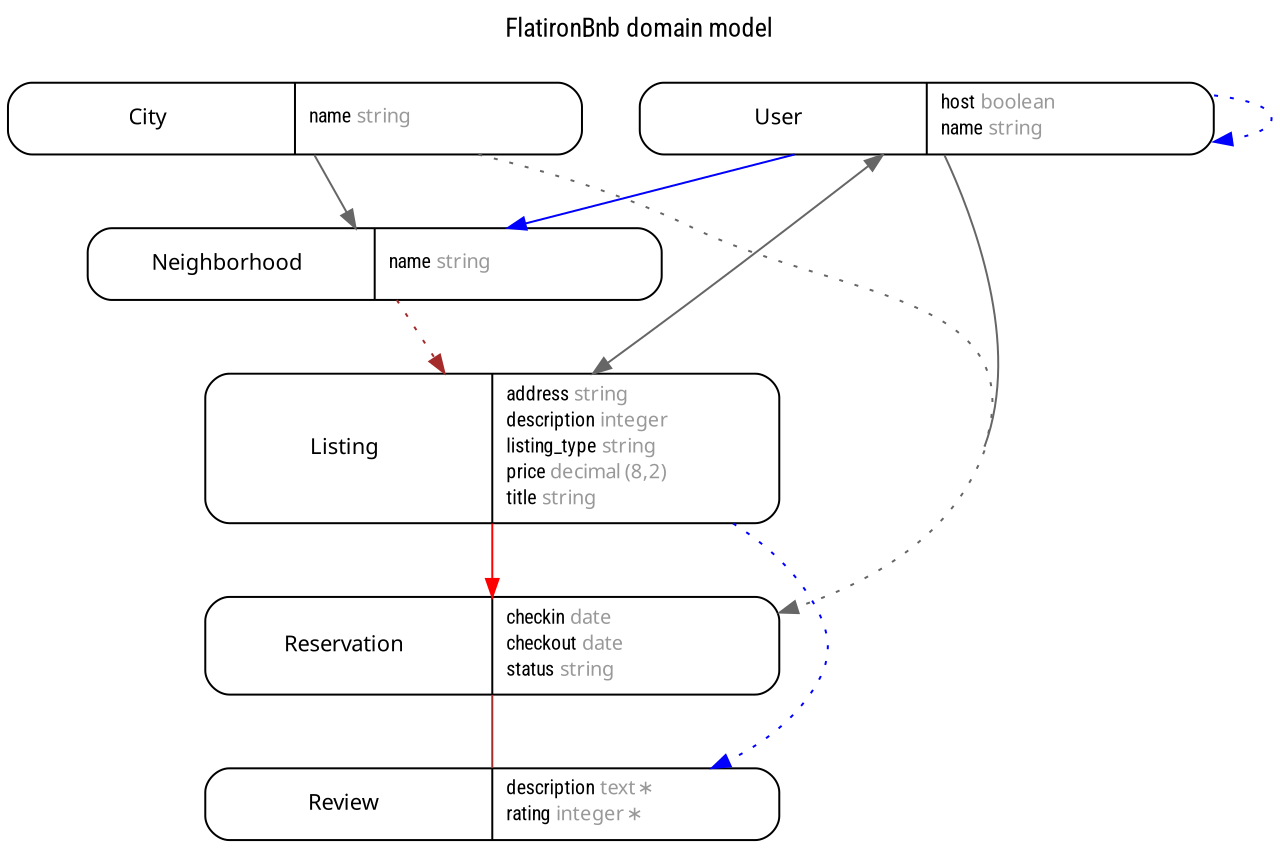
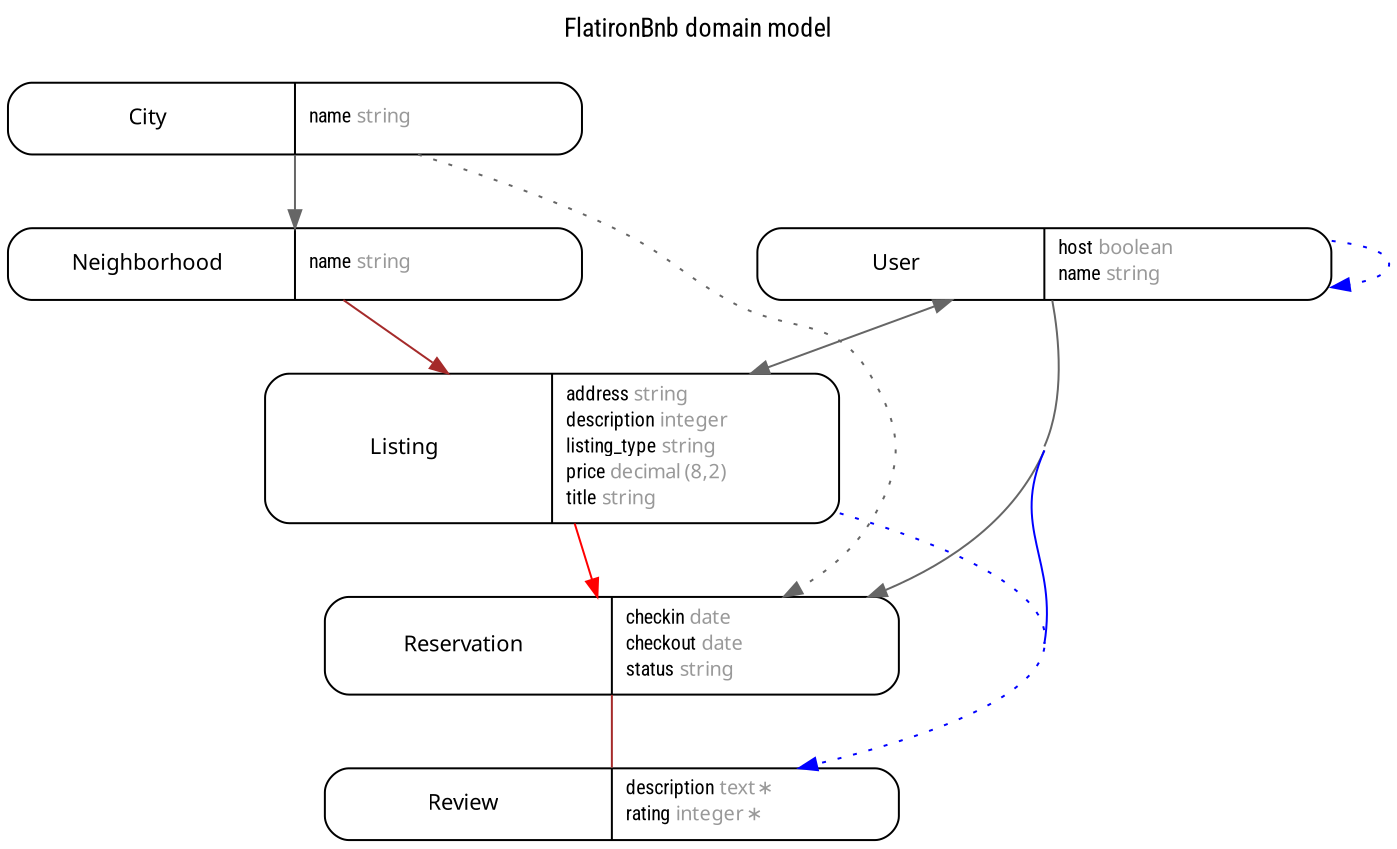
(660, 189) -> (1037, 546)
(416, 329) -> (388, 331)
